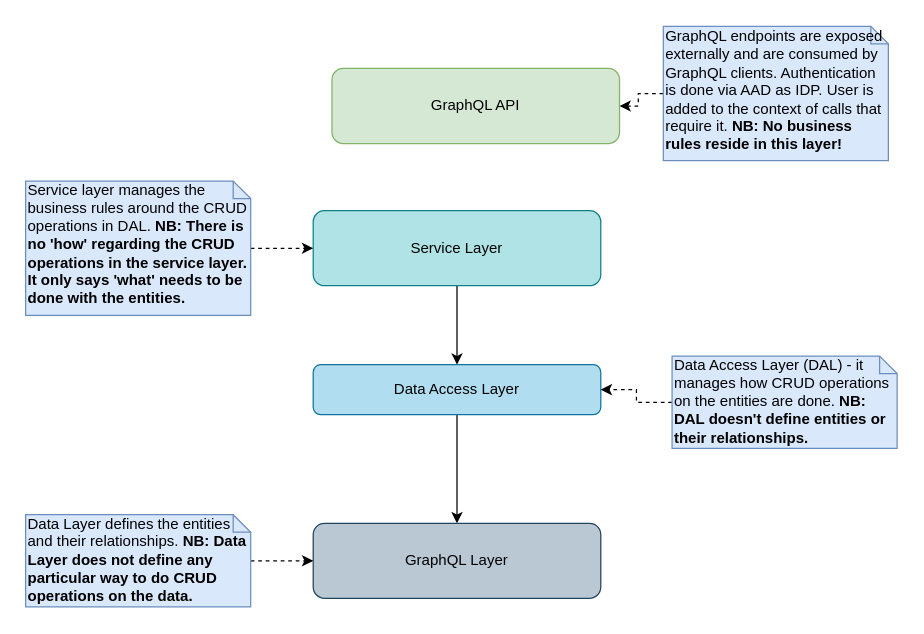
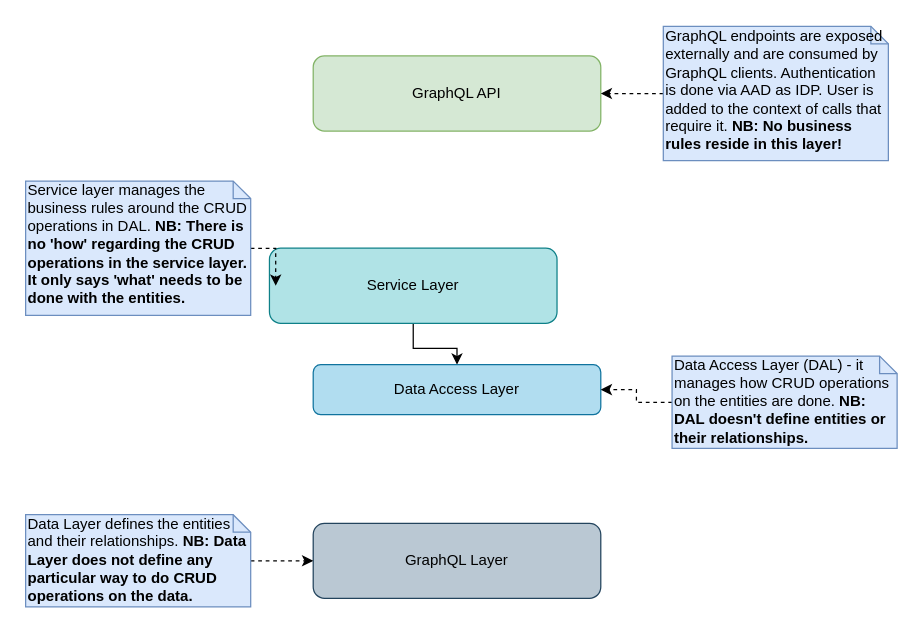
(476, 106) -> (457, 93)
(457, 248) -> (413, 286)
(457, 465) -> none
